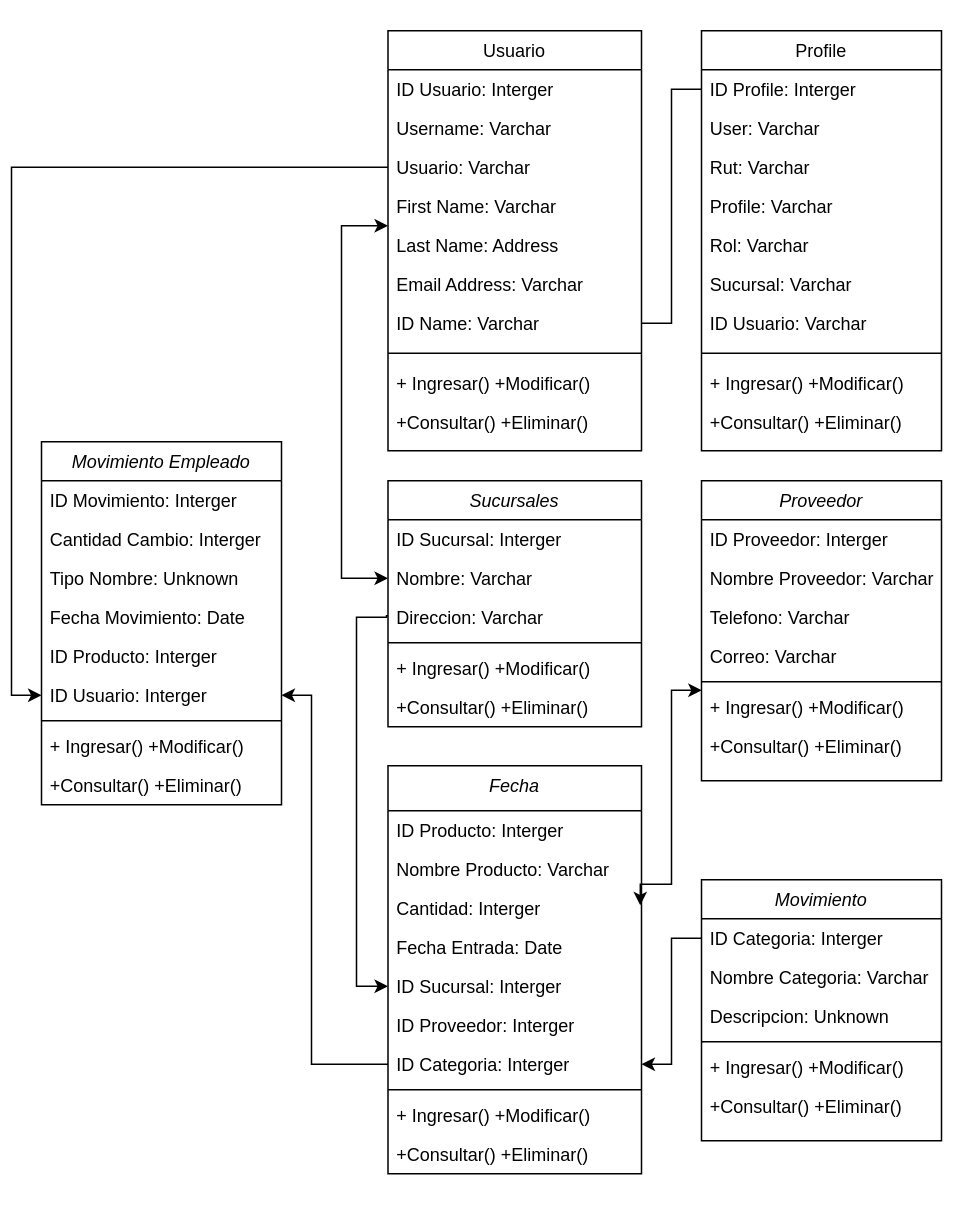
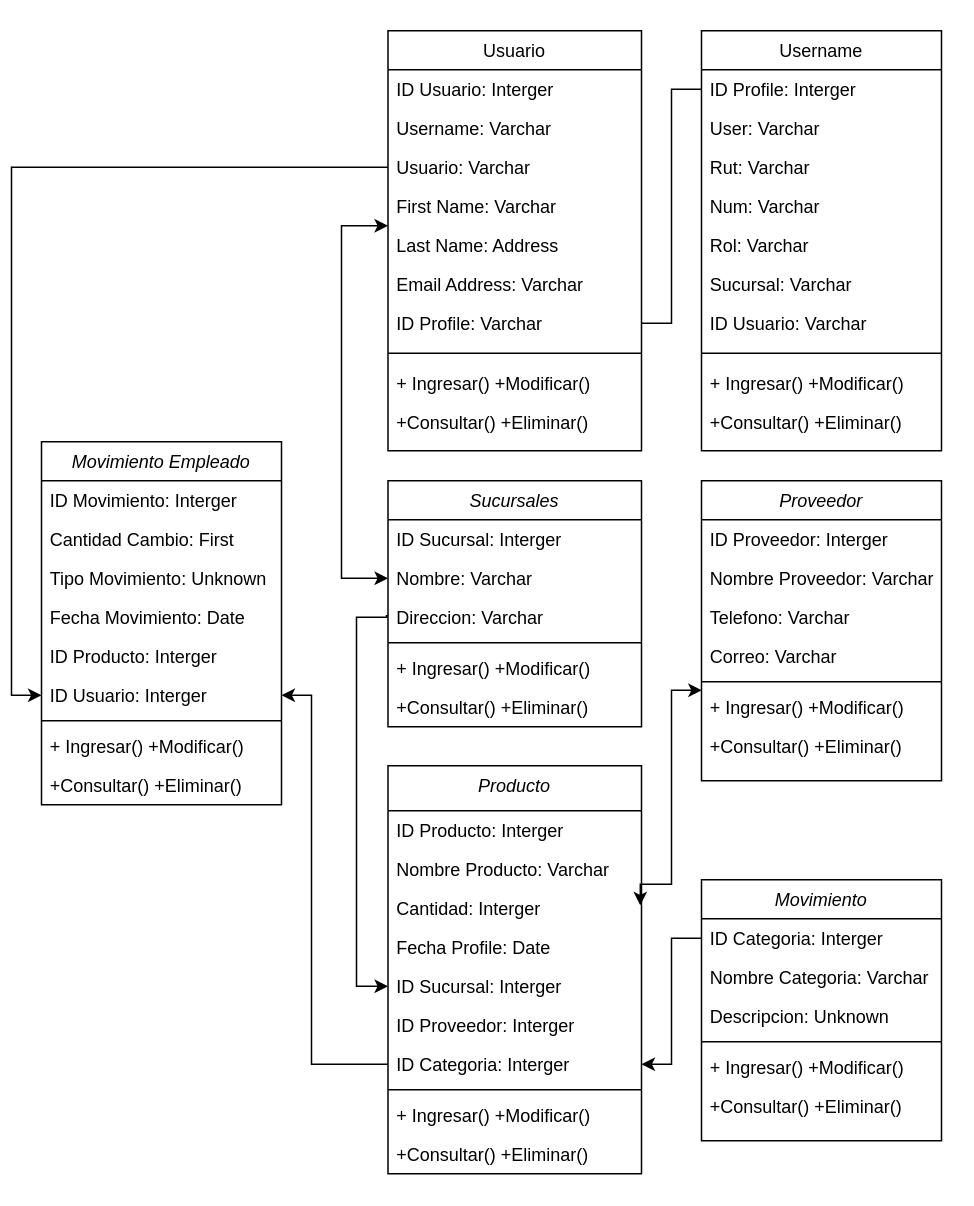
(821, 51) -> (821, 51)
(781, 207) -> (765, 207)
(470, 324) -> (480, 324)
(164, 540) -> (146, 540)
(141, 579) -> (156, 579)
(514, 786) -> (514, 786)
(485, 948) -> (480, 948)
